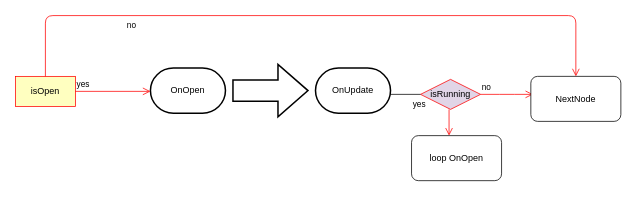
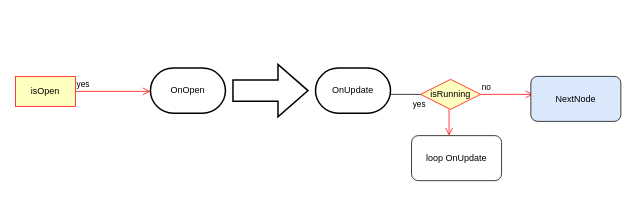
(309, 15) -> none
(450, 94) -> (450, 94)
(576, 99) -> (576, 99)
(456, 158) -> (456, 158)
